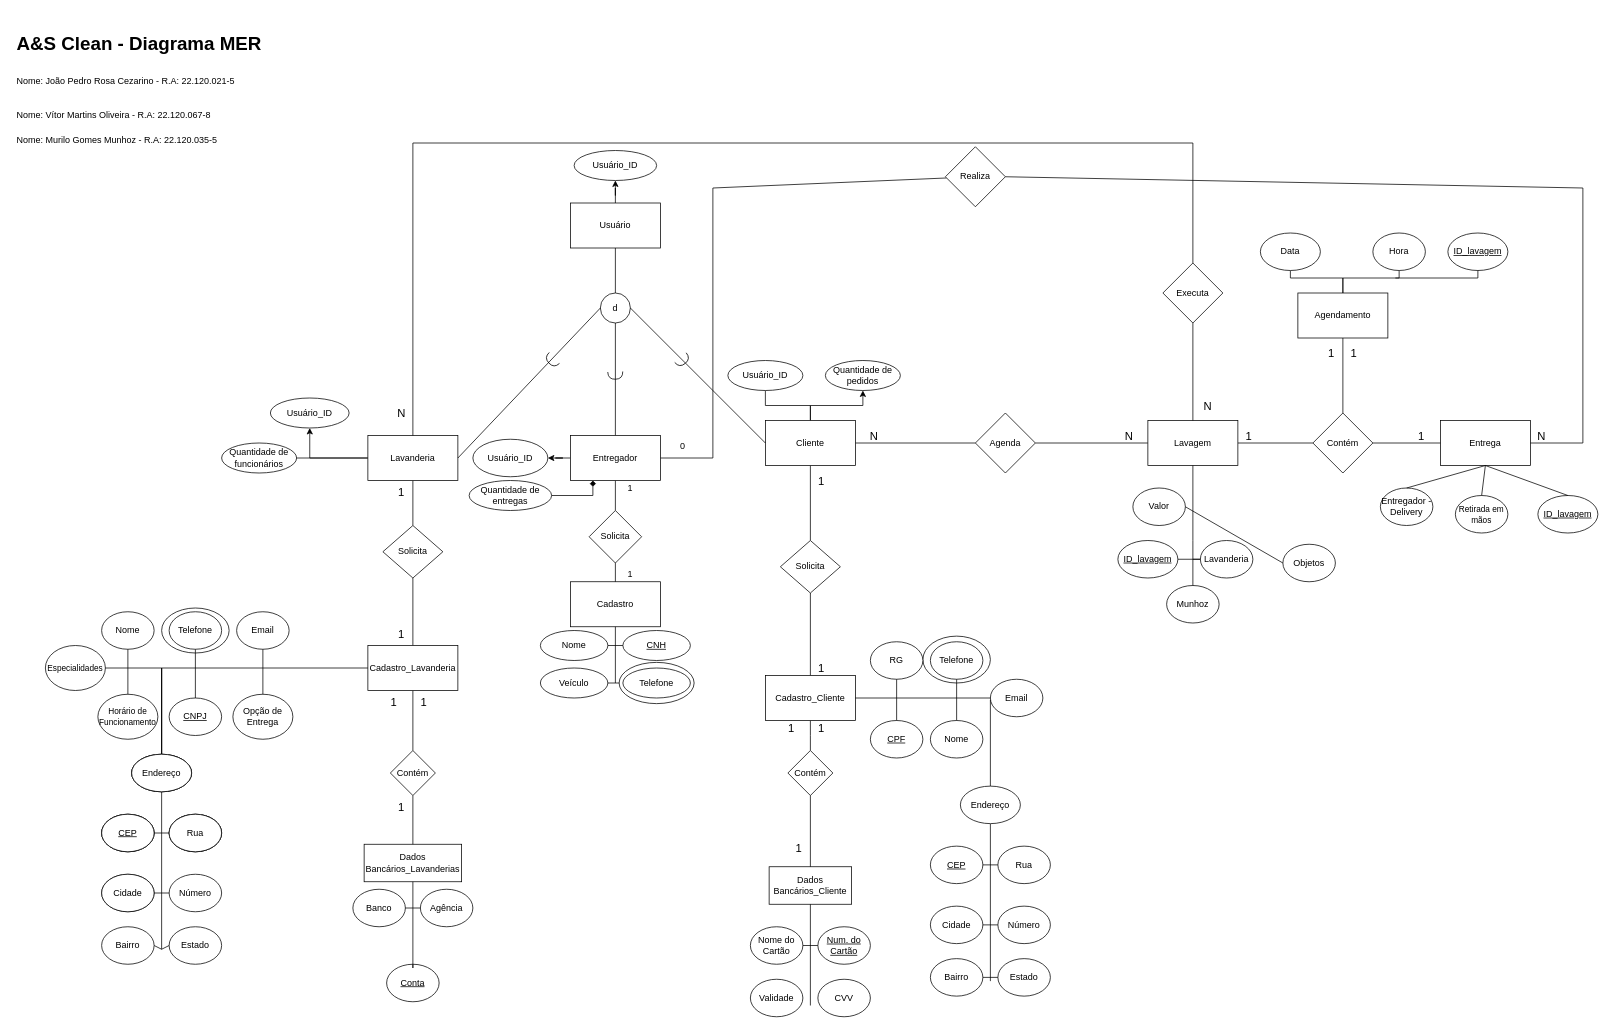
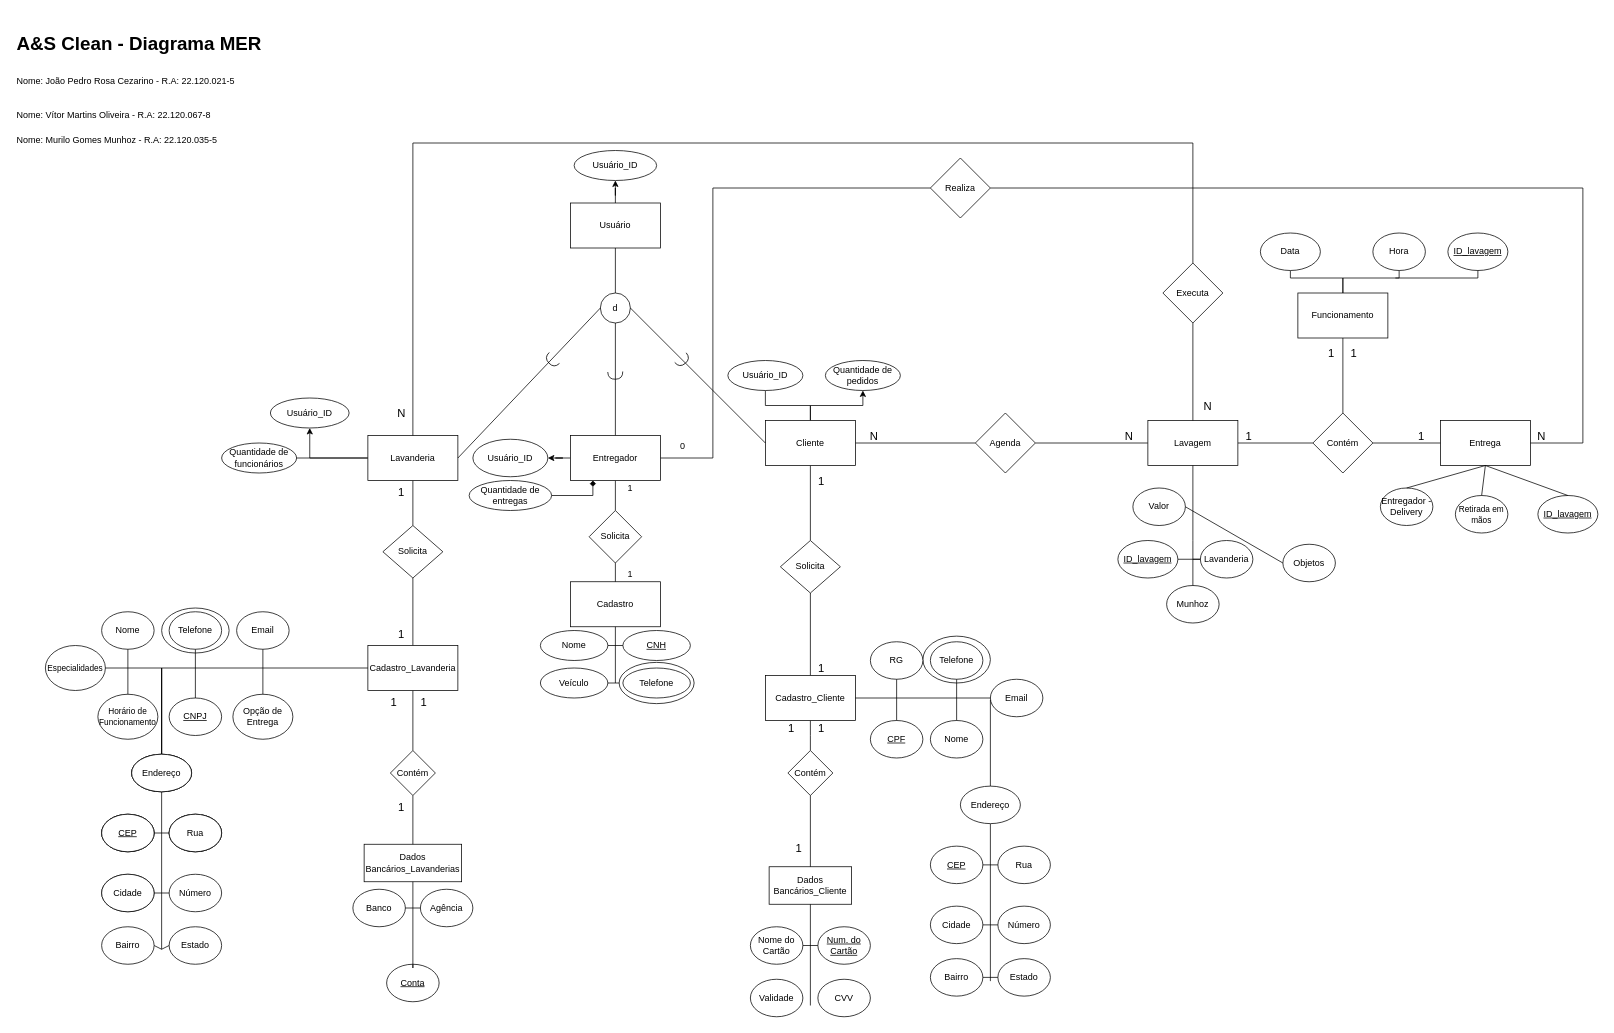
(975, 177) -> (960, 188)
(1343, 315) -> (1343, 315)
